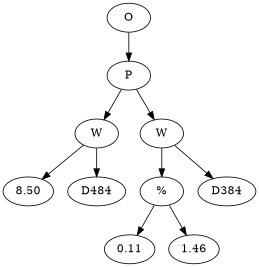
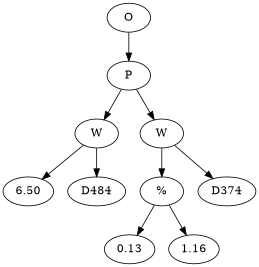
(28, 191) -> (28, 191)
(227, 191) -> (227, 191)
(130, 249) -> (130, 249)
(194, 249) -> (194, 249)
